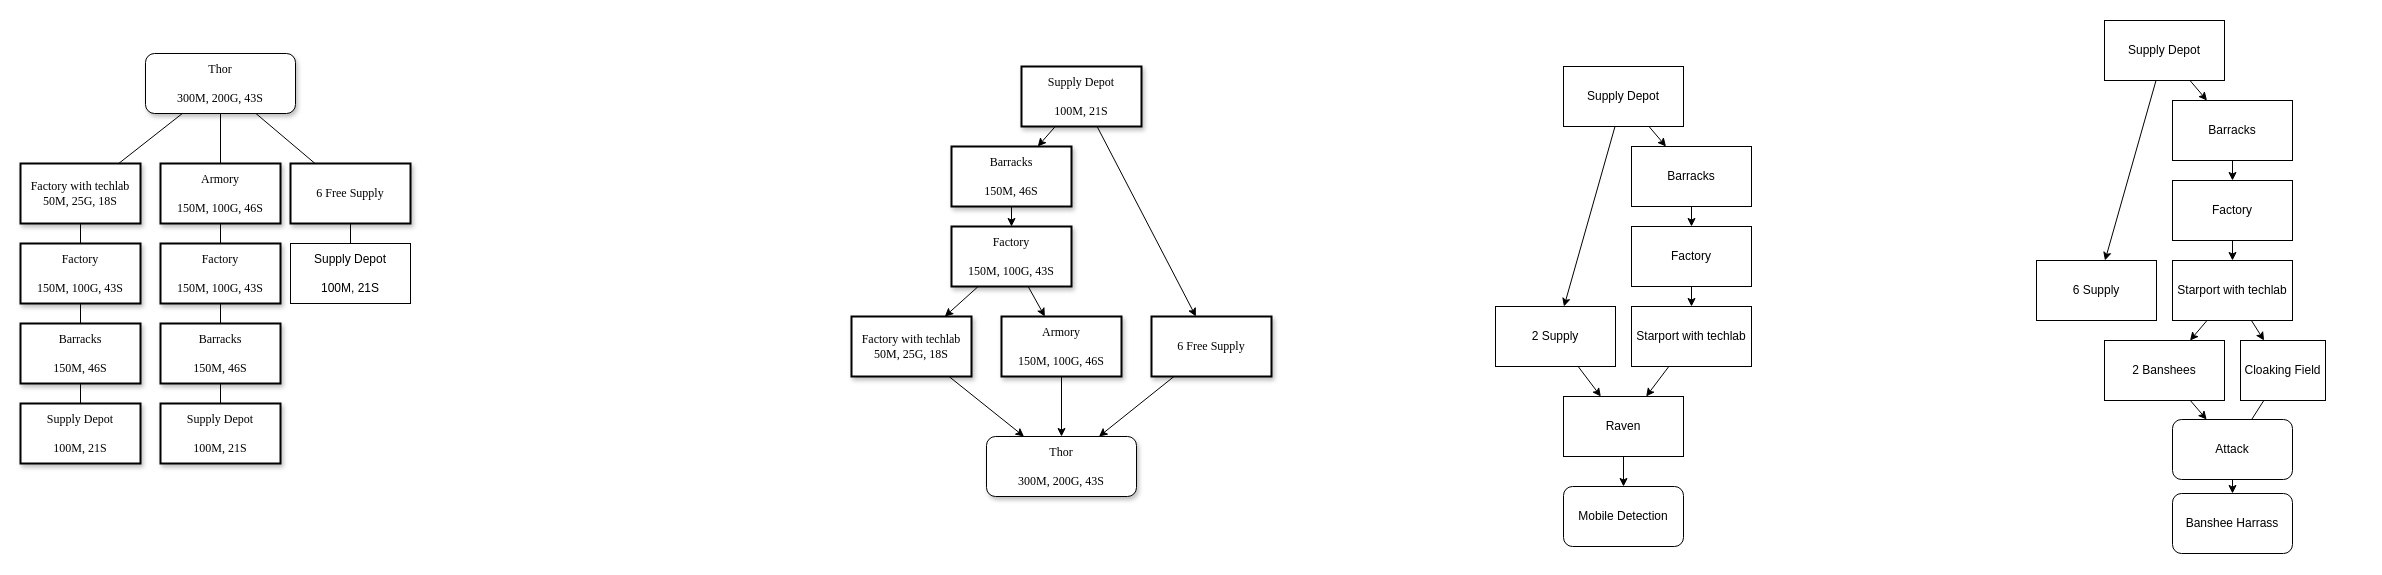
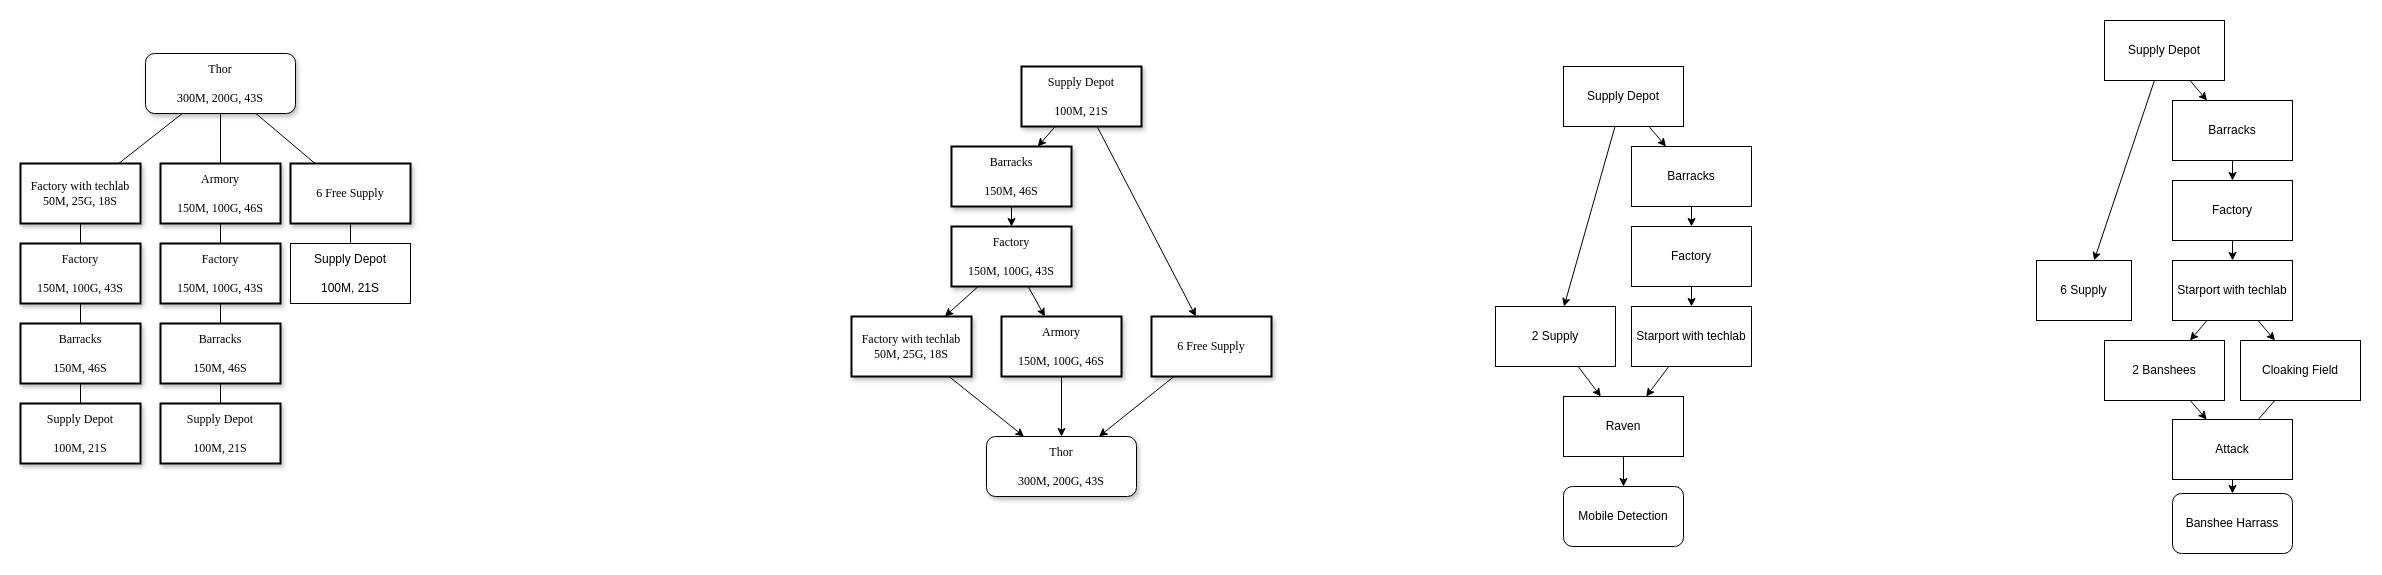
(2097, 291) -> (2084, 291)
(2283, 371) -> (2301, 371)
(2233, 450) -> (2233, 450)
